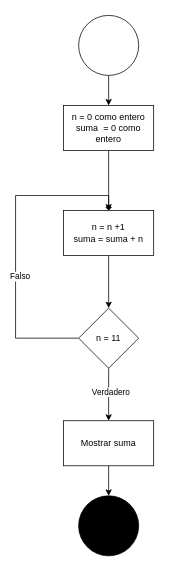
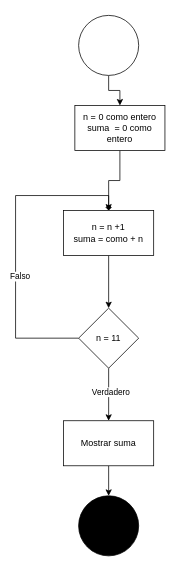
(108, 128) -> (120, 128)
(108, 233) -> (108, 233)
